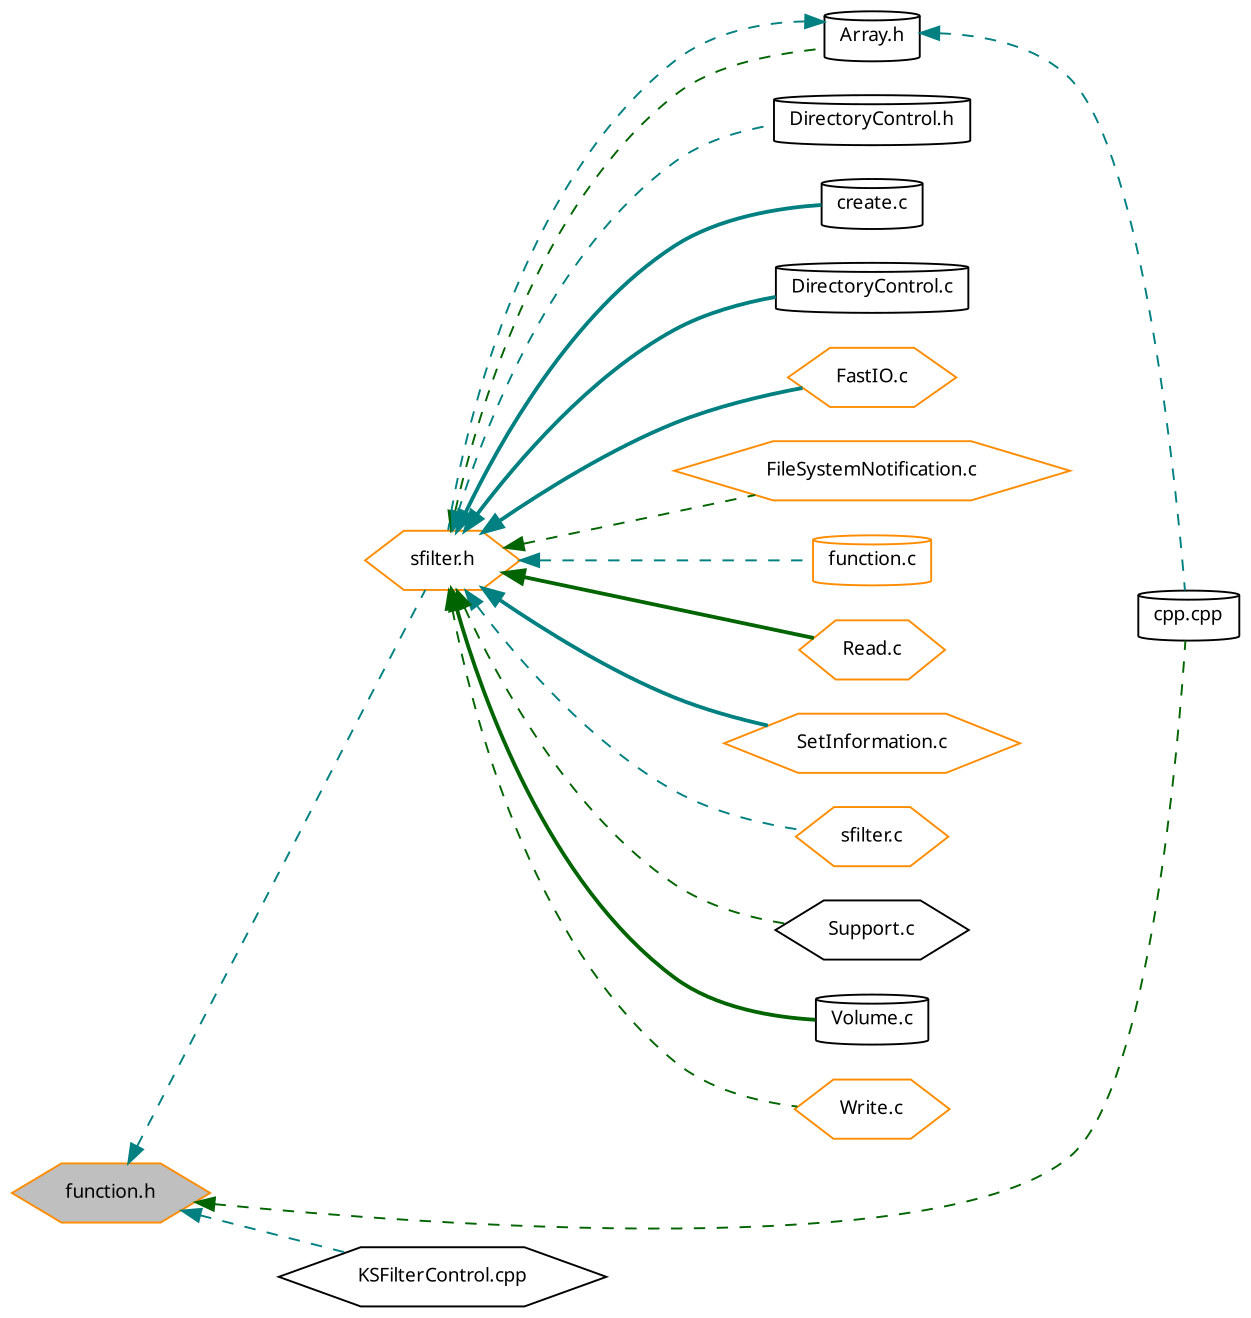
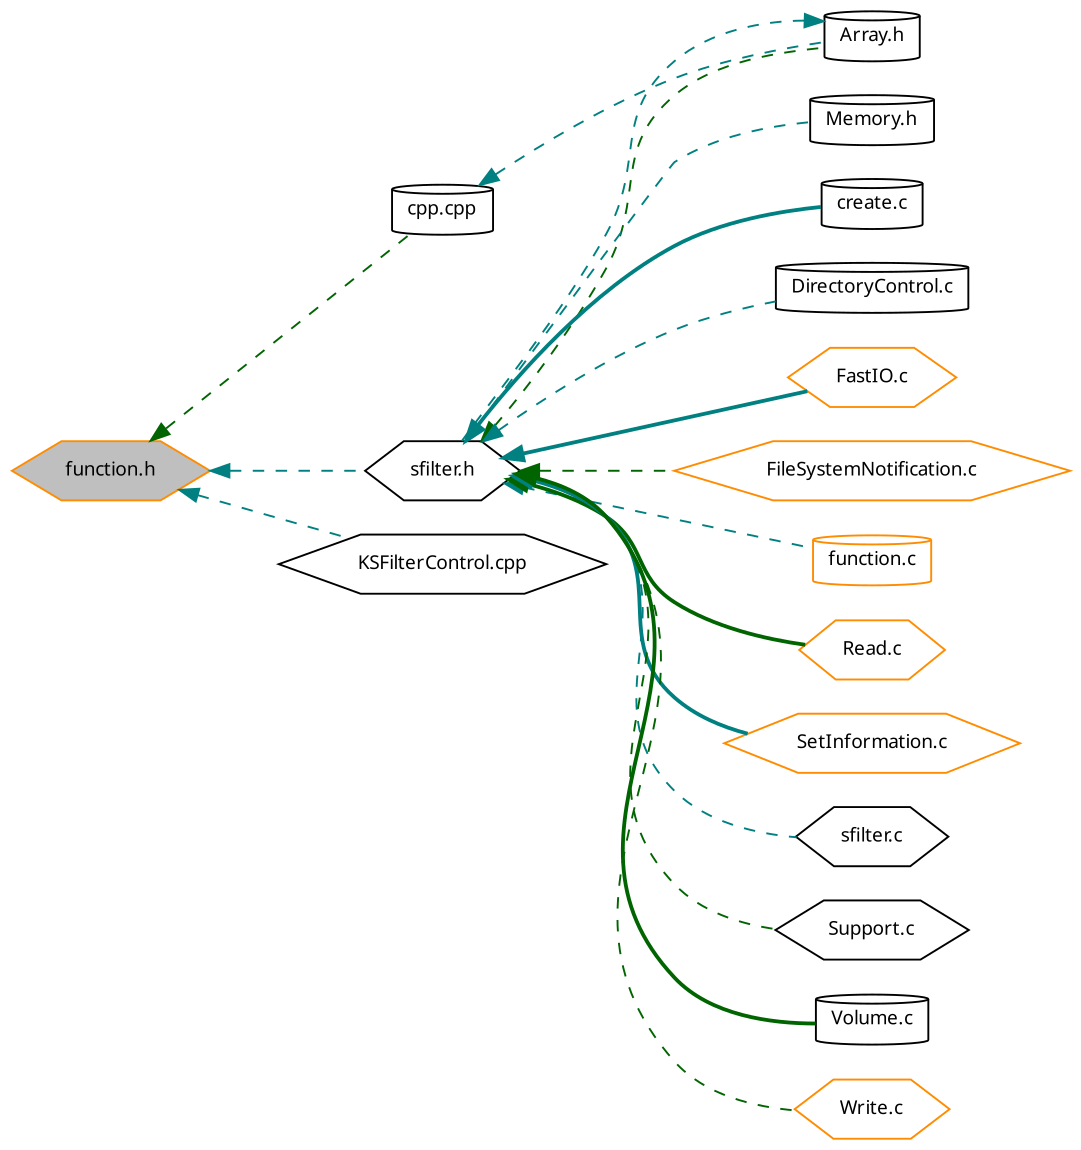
(872, 120) -> (872, 120)
(1139, 258) -> (627, 99)
(606, 377) -> (630, 350)
(443, 560) -> (443, 471)
(872, 837) -> (872, 837)
